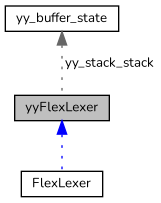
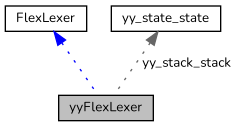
(62, 19) -> (166, 19)
(62, 153) -> (80, 69)
